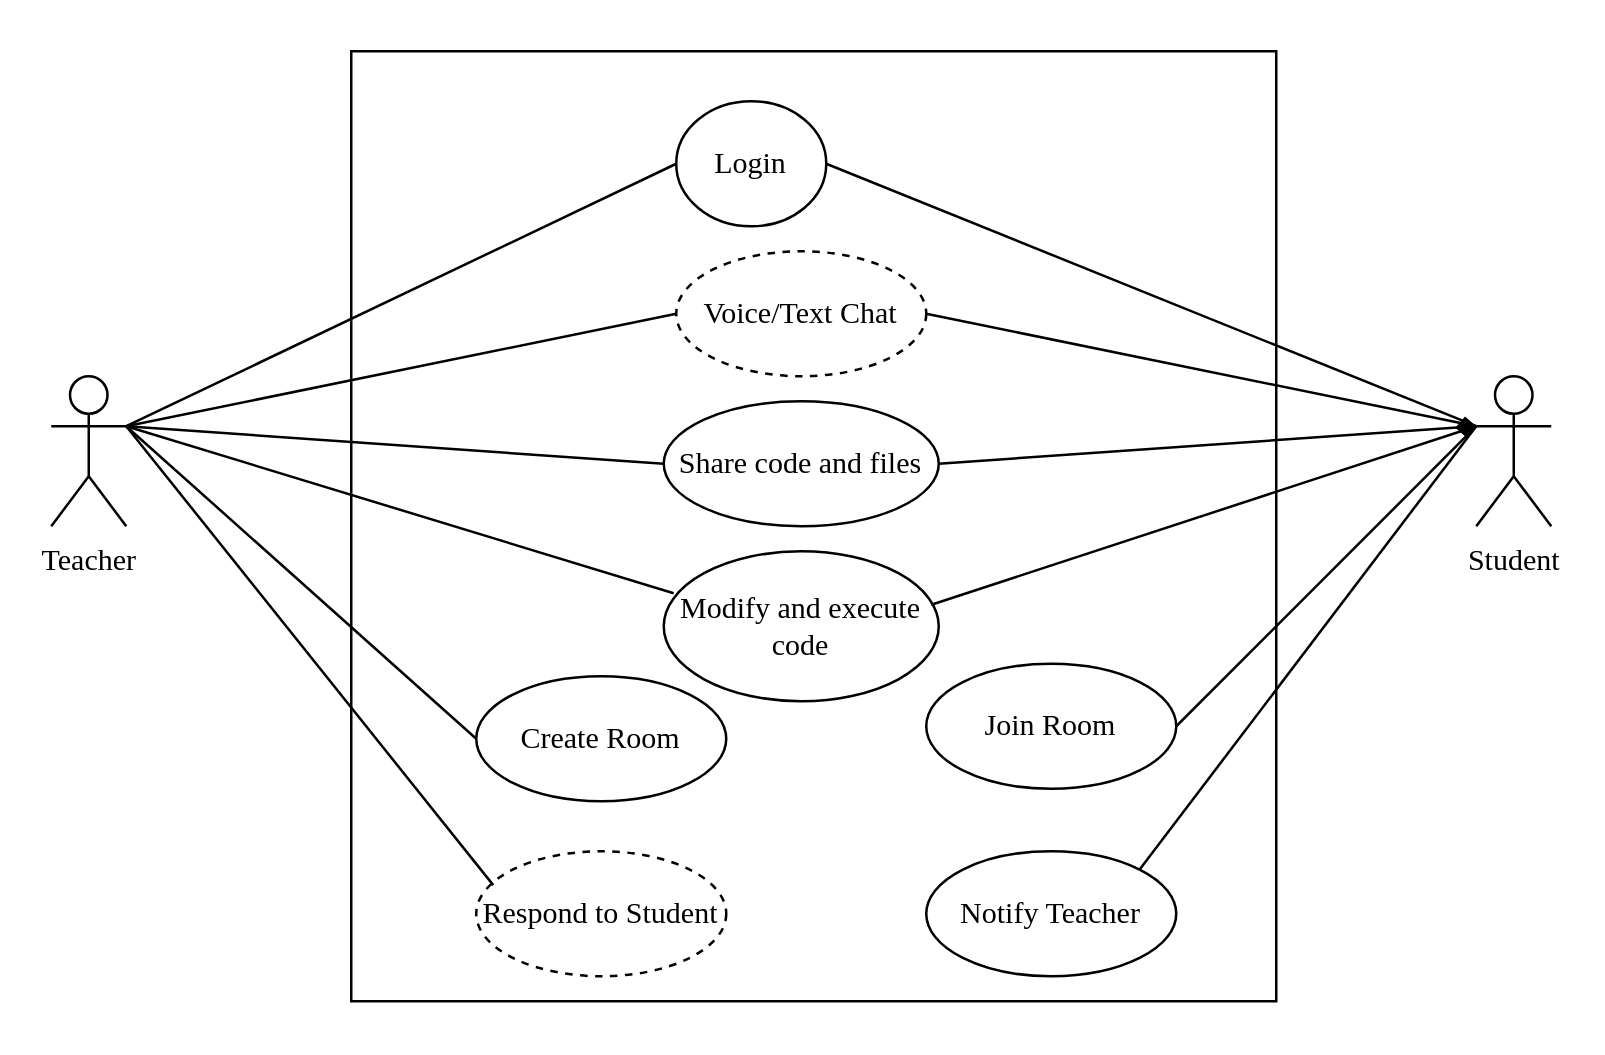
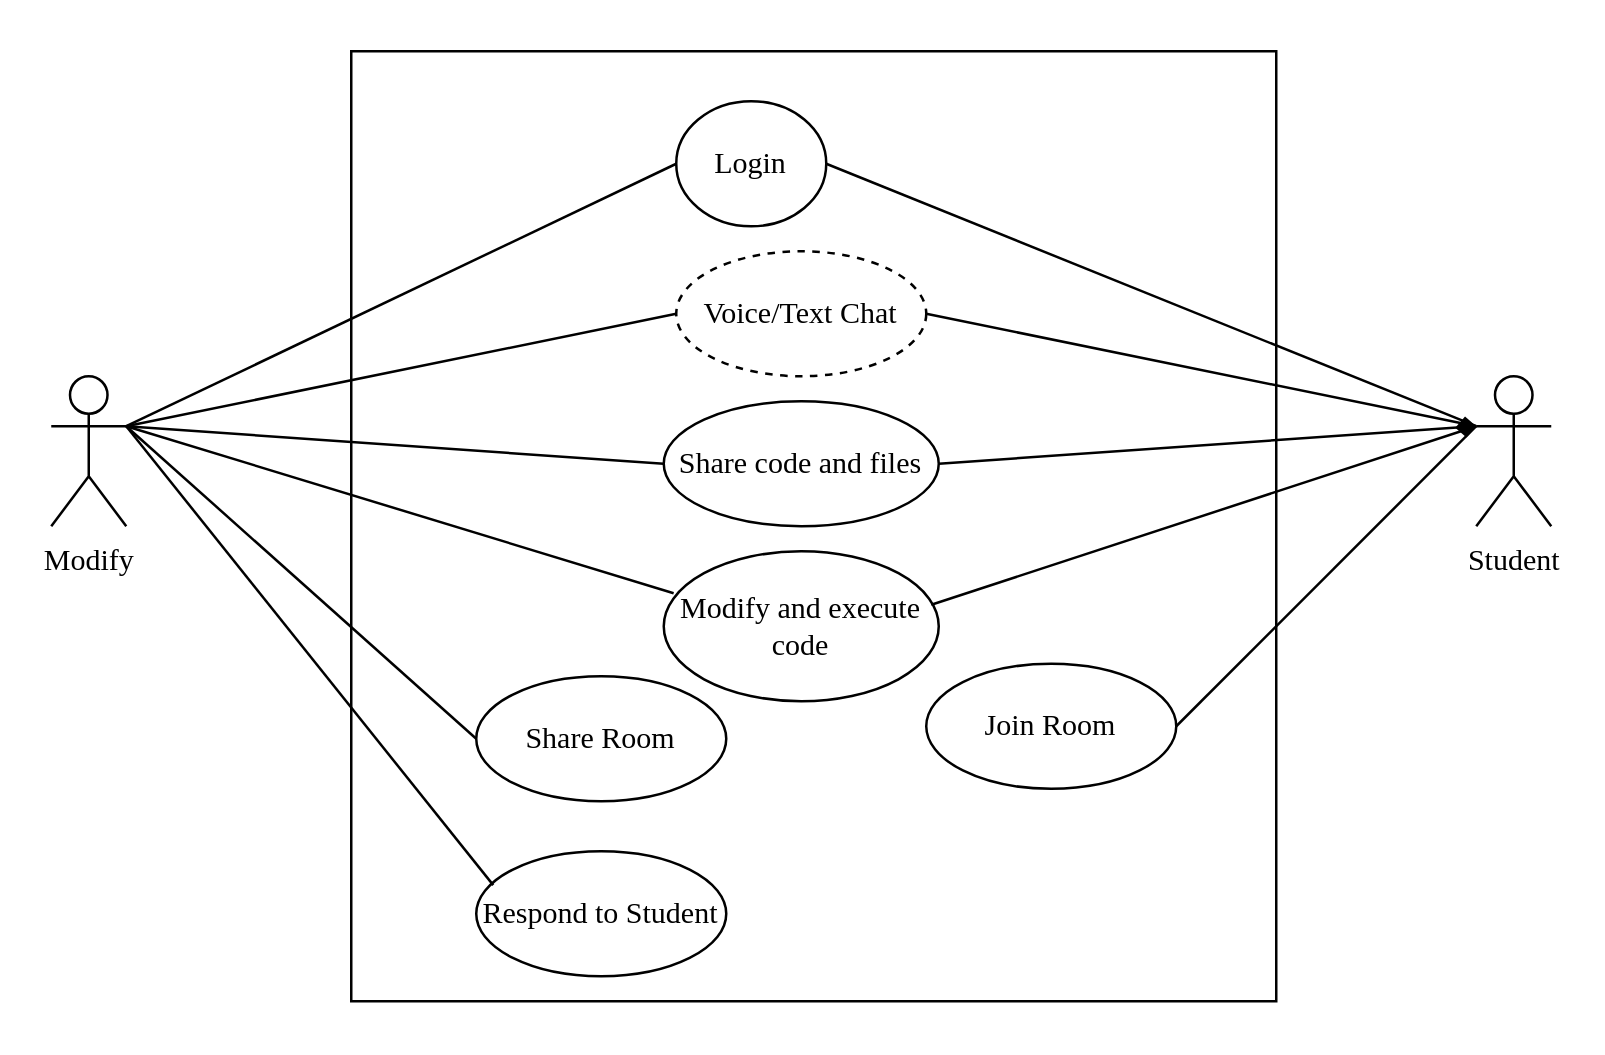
(90, 562) -> (90, 562)
(1300, 658) -> none
(601, 739) -> (601, 739)
(601, 914) -> (601, 914)
(1051, 914) -> none
